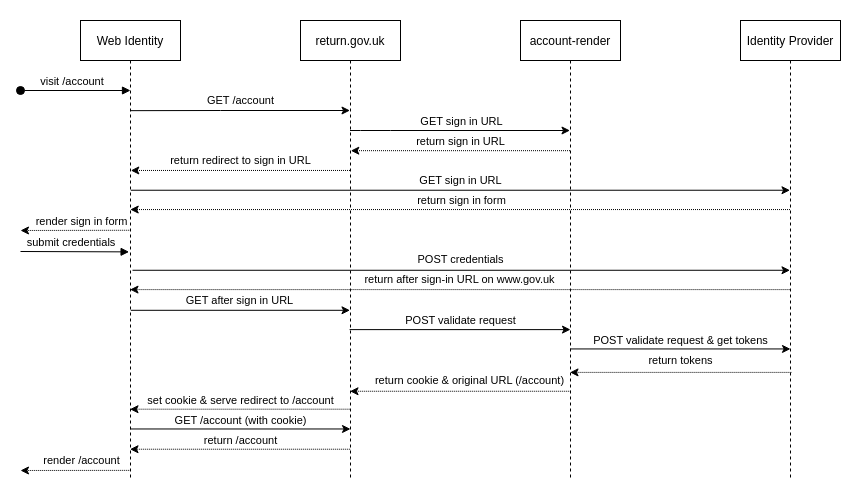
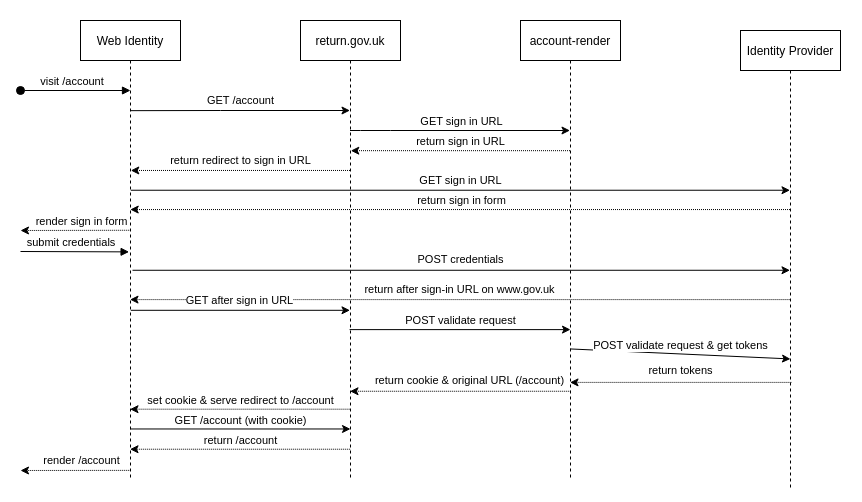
(791, 251) -> (791, 261)
